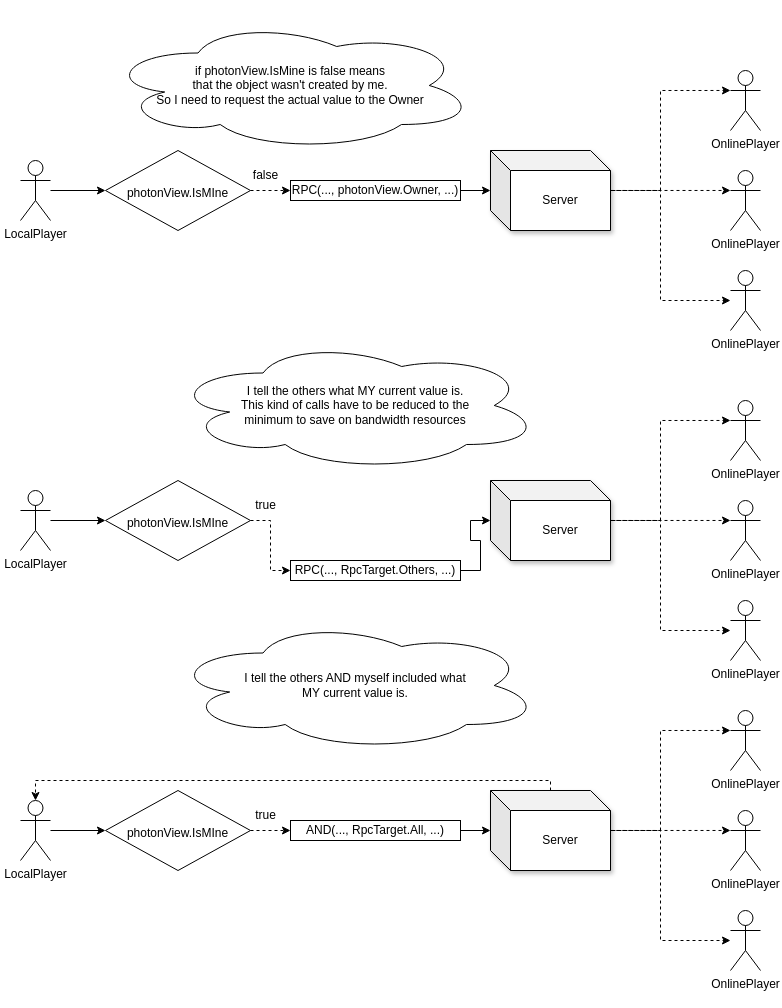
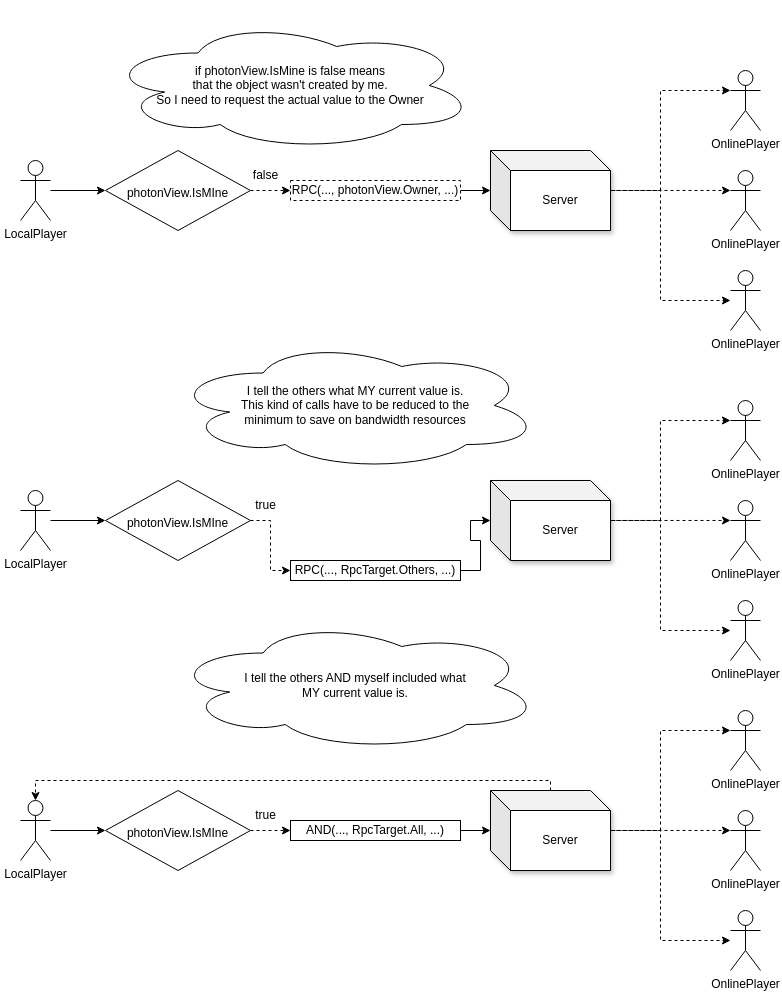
(376, 191) -> (376, 191)
